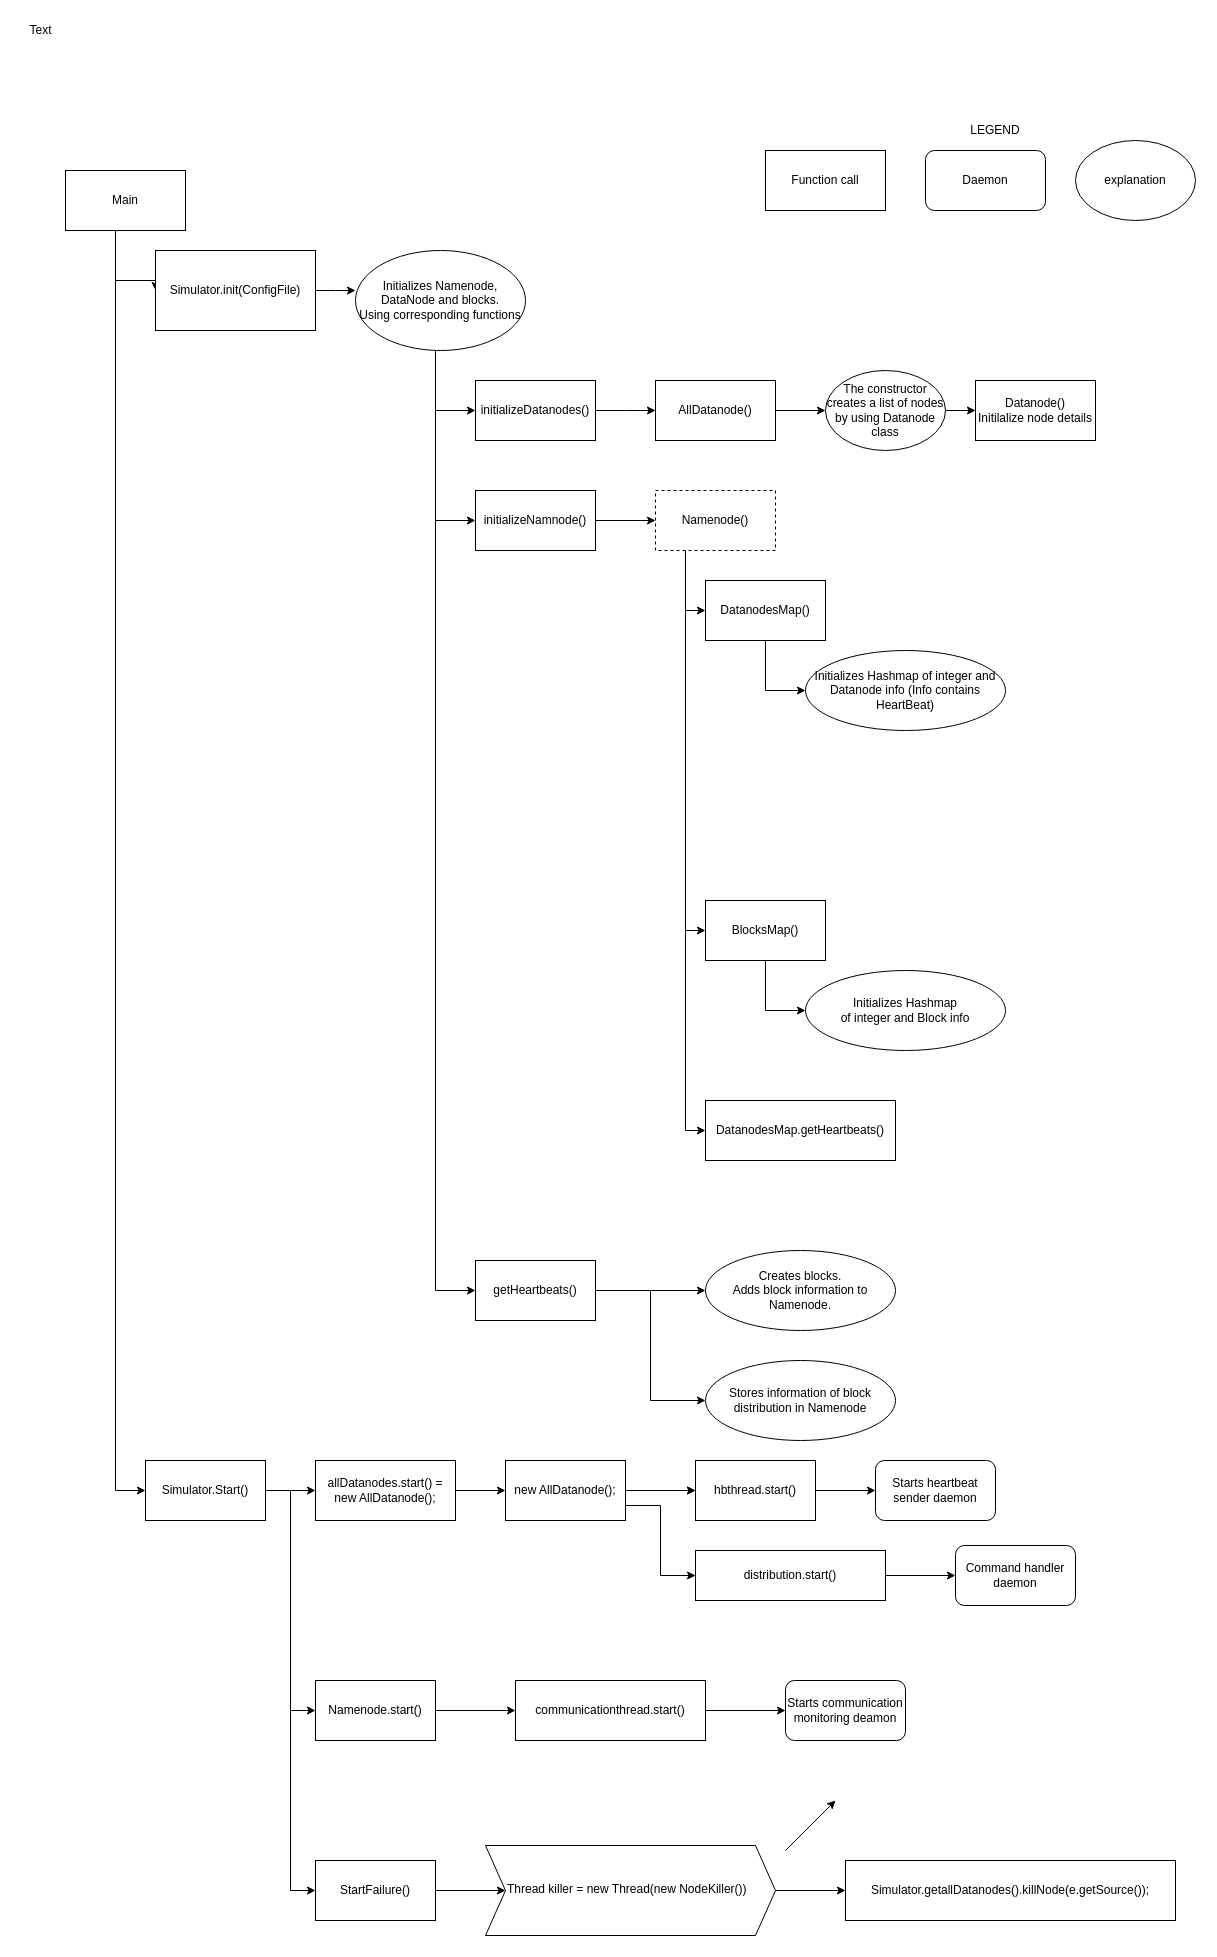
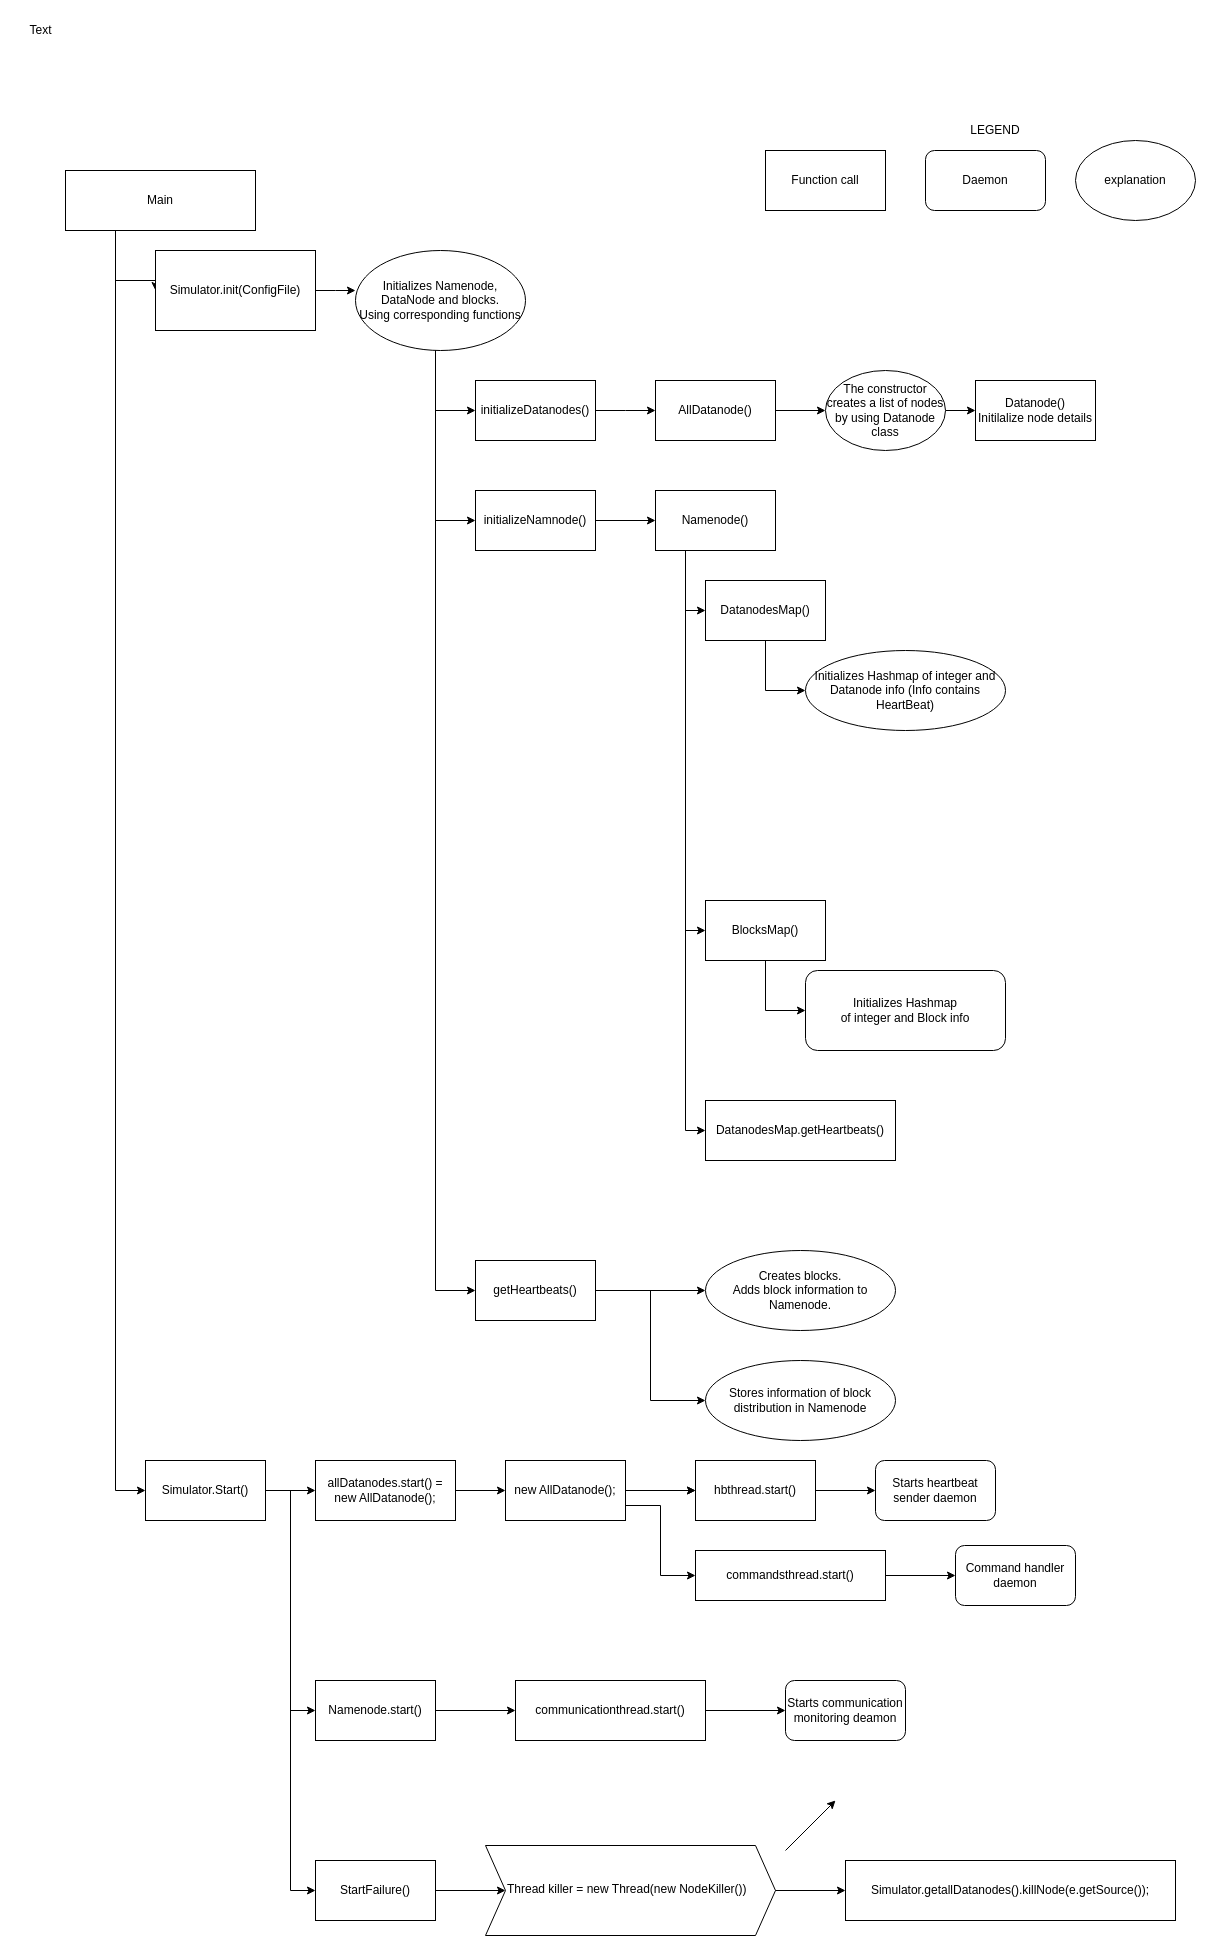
(126, 201) -> (161, 201)
(716, 521) -> (716, 521)
(906, 1011) -> (906, 1011)
(791, 1576) -> (791, 1576)
